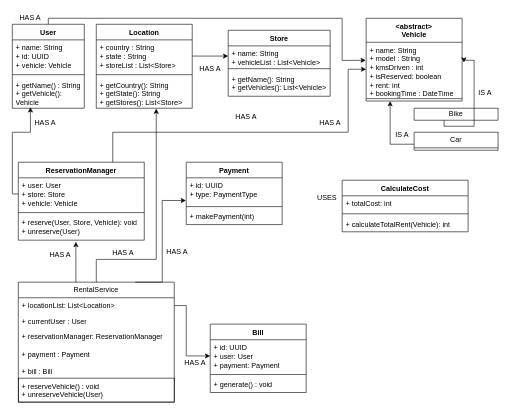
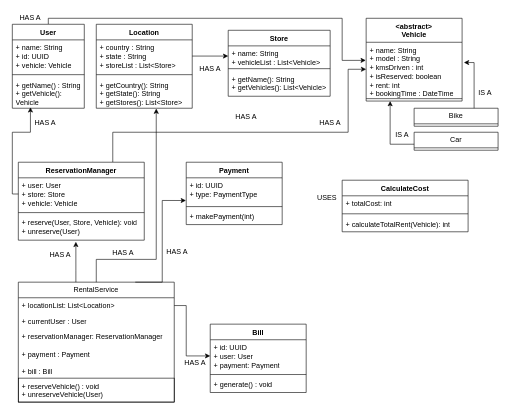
(456, 114) -> (456, 117)
